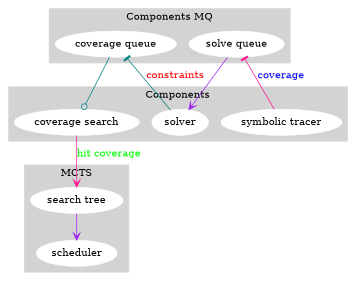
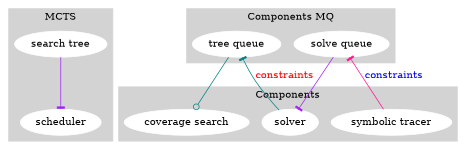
(116, 44) -> (237, 44)
(281, 76) -> (394, 76)
(210, 81) -> (317, 82)
(77, 158) -> none
(77, 223) -> (61, 81)
